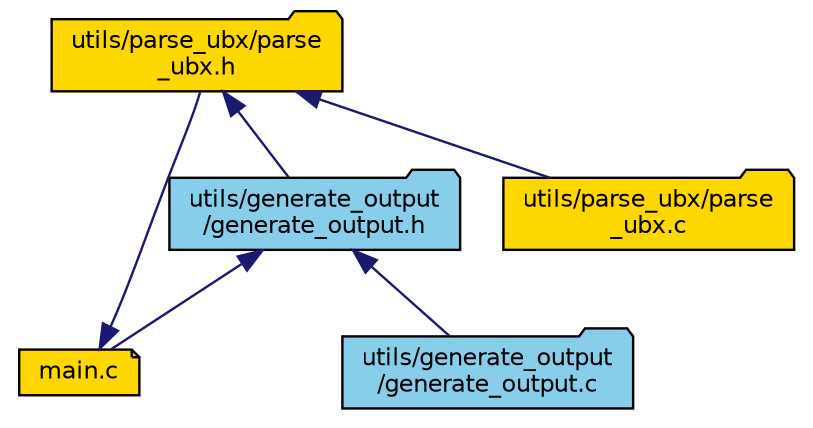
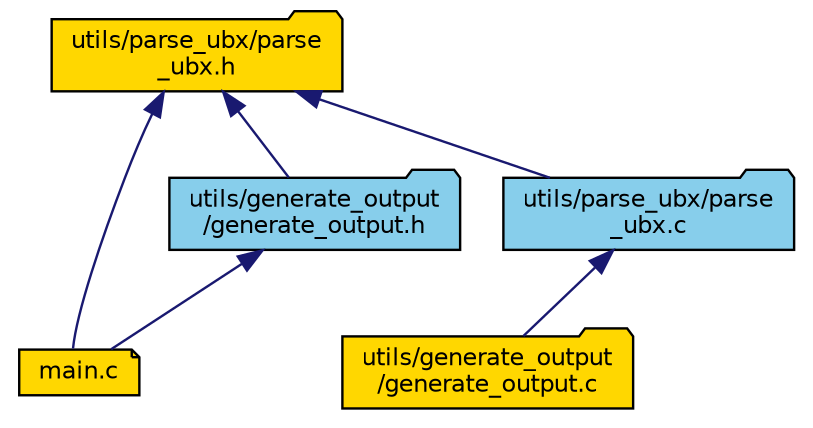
(156, 210) -> (106, 229)
(649, 214) -> (649, 214)
(411, 301) -> (559, 302)
(488, 372) -> (488, 372)
